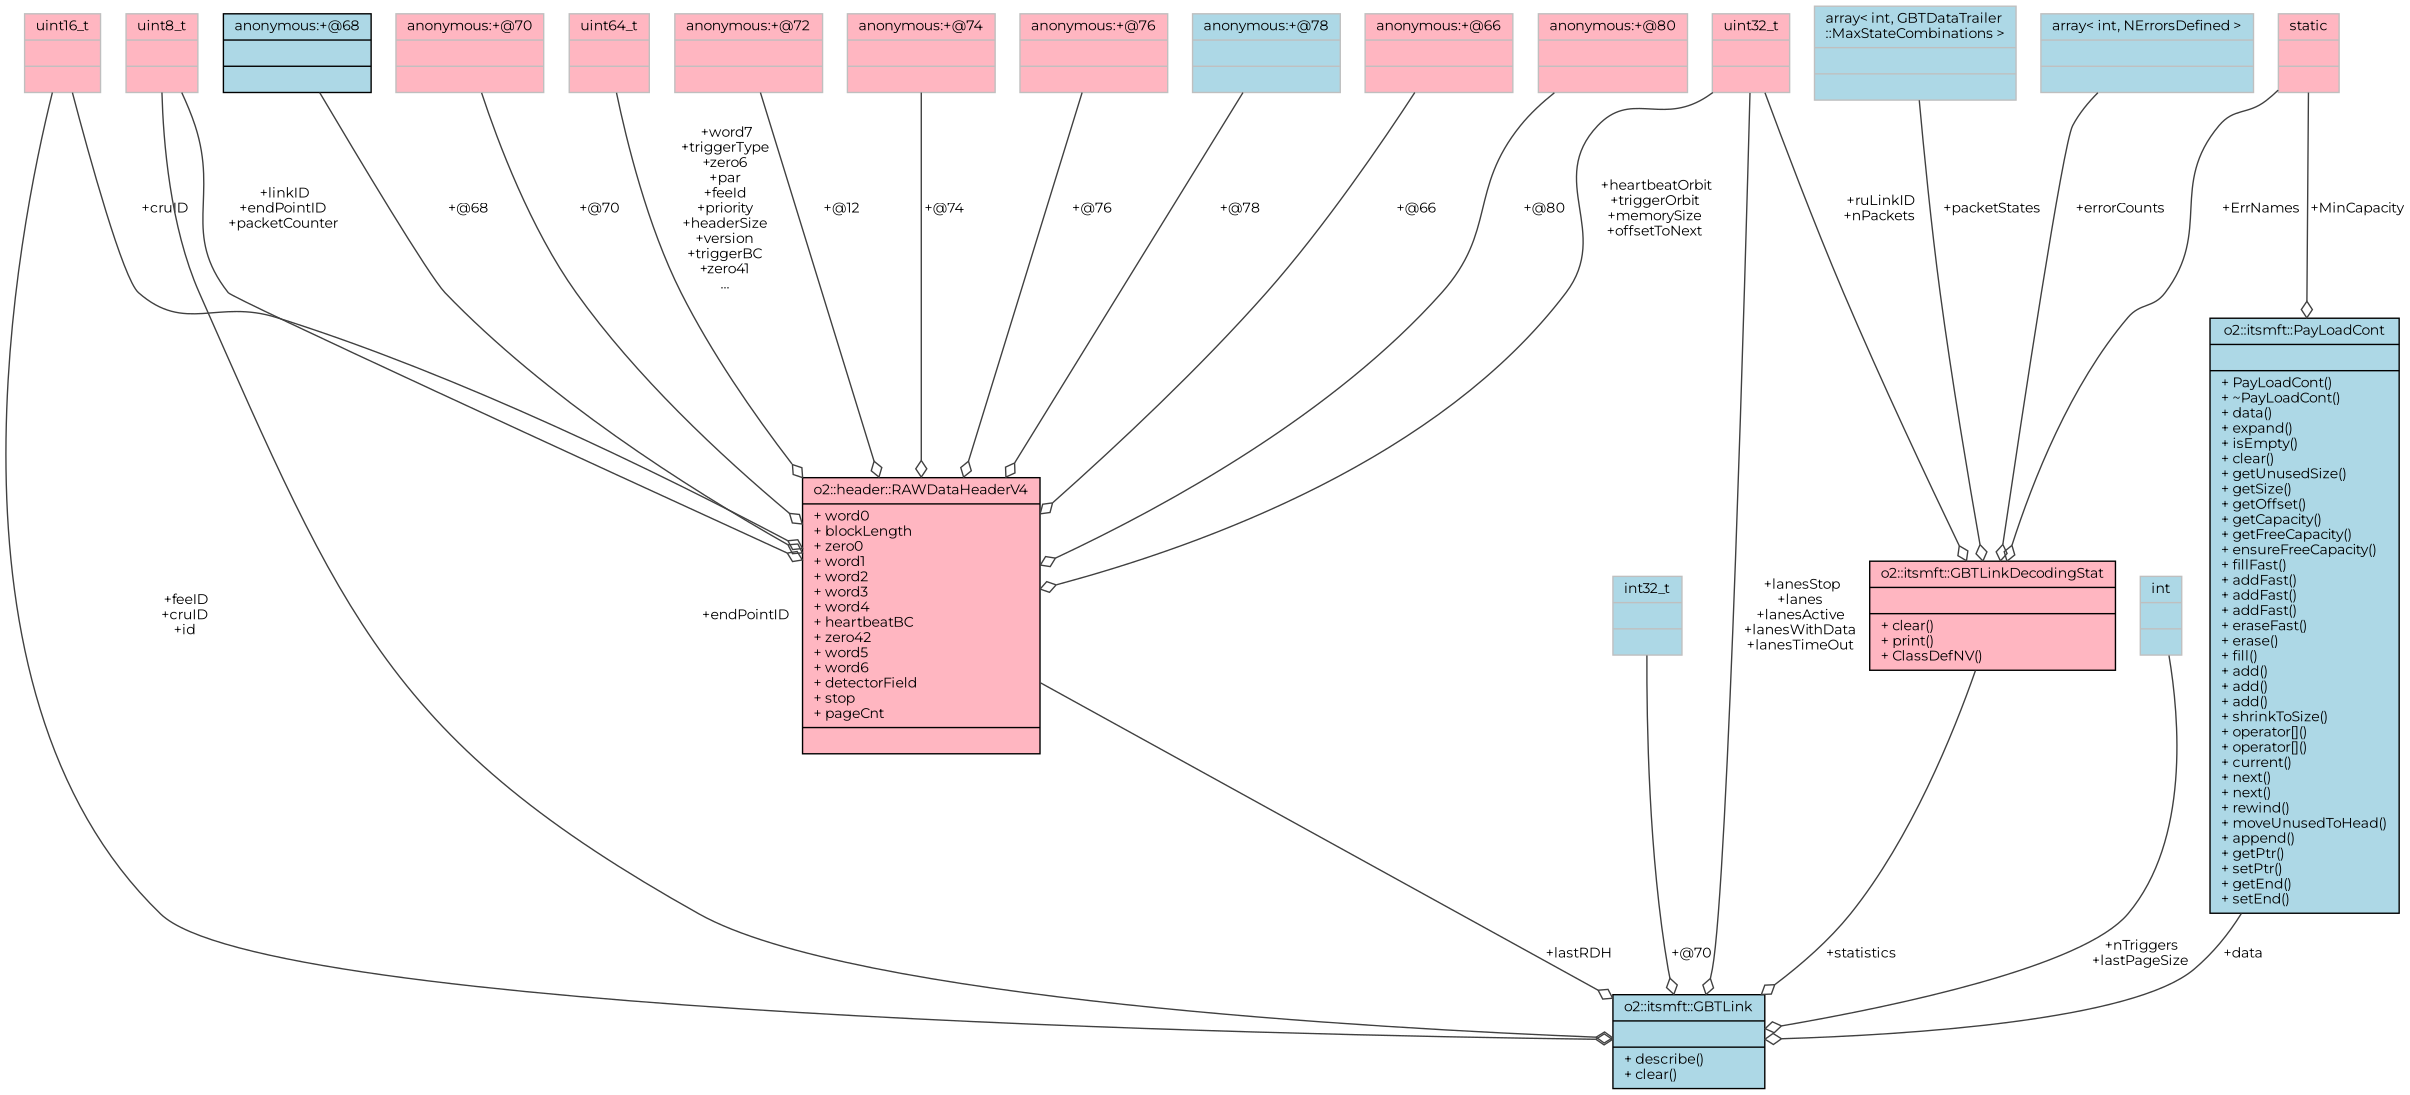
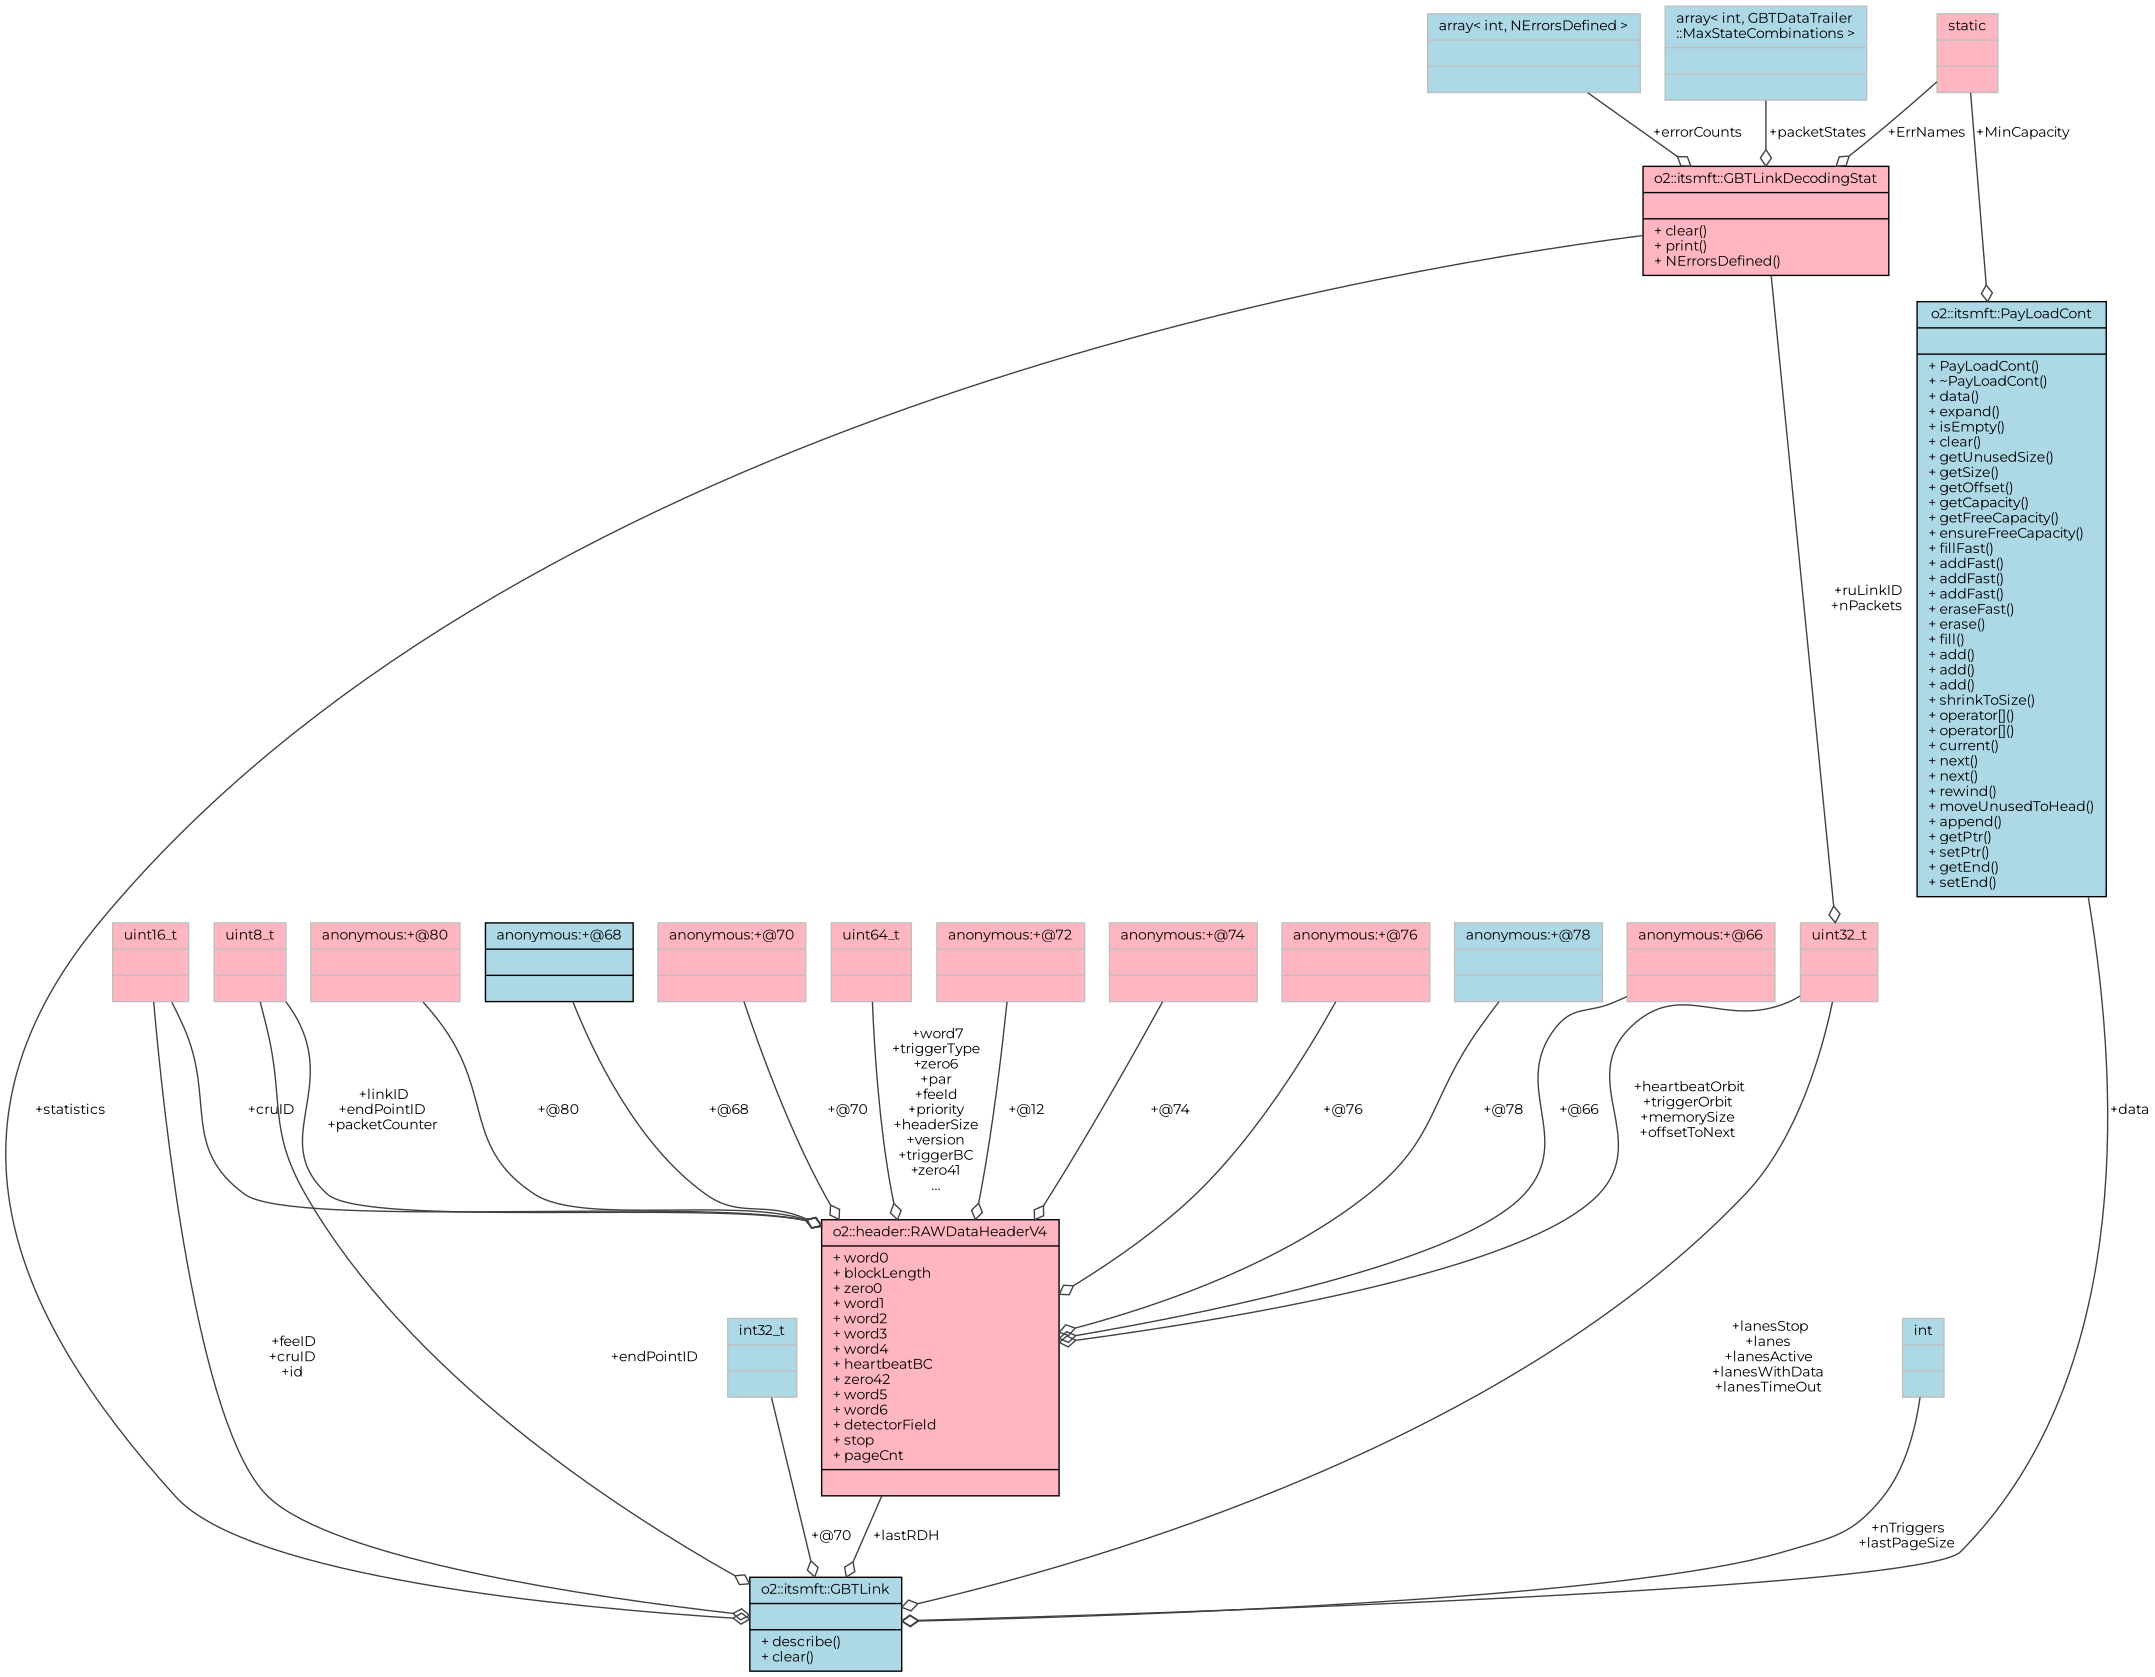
(1856, 322) -> (1802, 591)
(1932, 656) -> (1718, 262)
